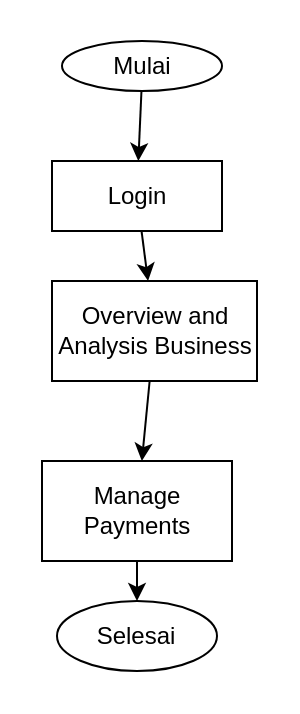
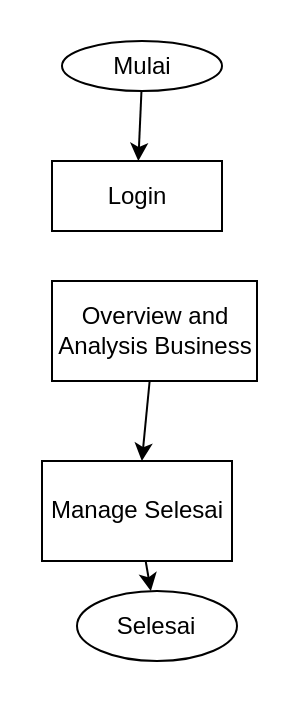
(144, 249) -> none
(138, 511) -> (138, 511)
(137, 636) -> (157, 626)
